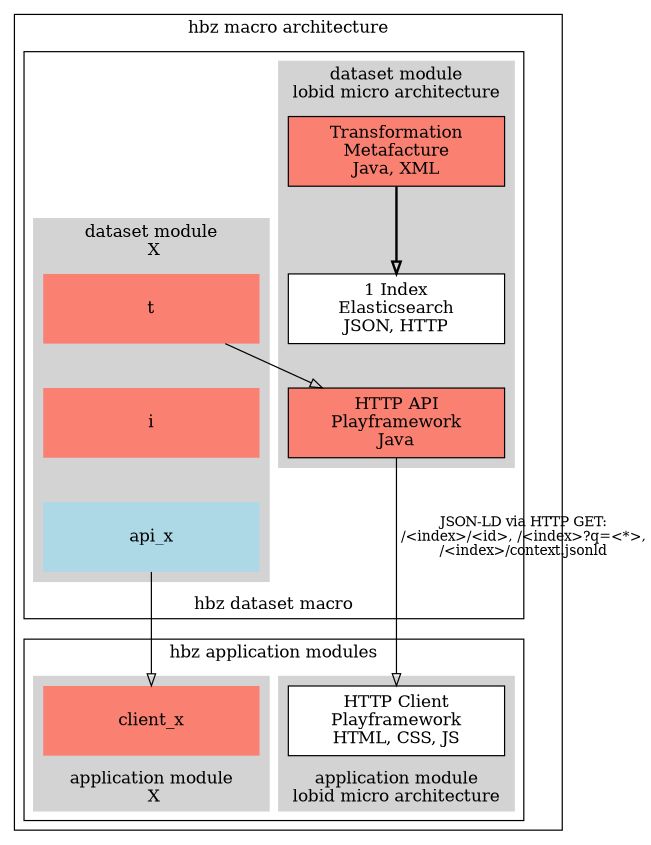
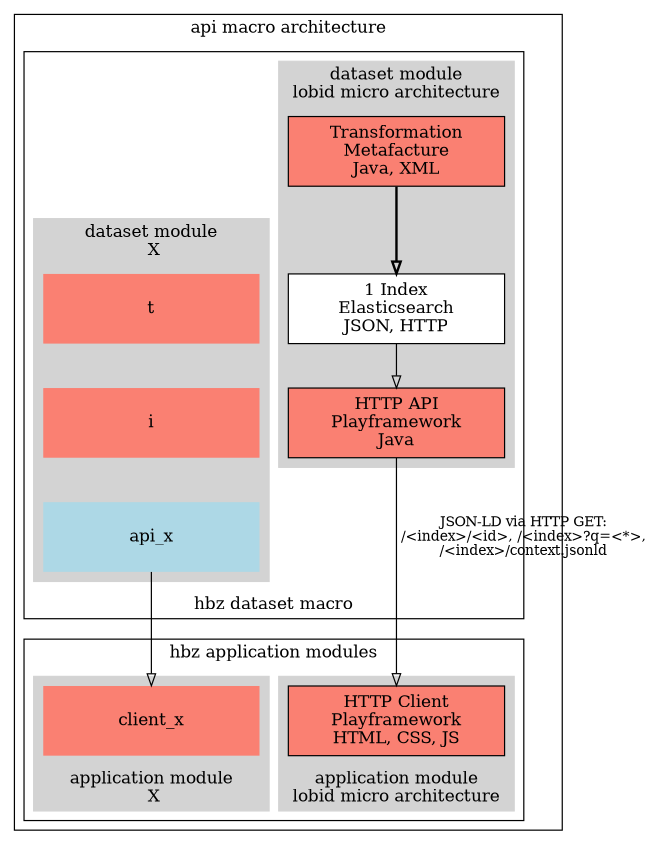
(288, 28) -> (288, 28)
(262, 360) -> (396, 360)
(396, 721) -> (396, 721)
